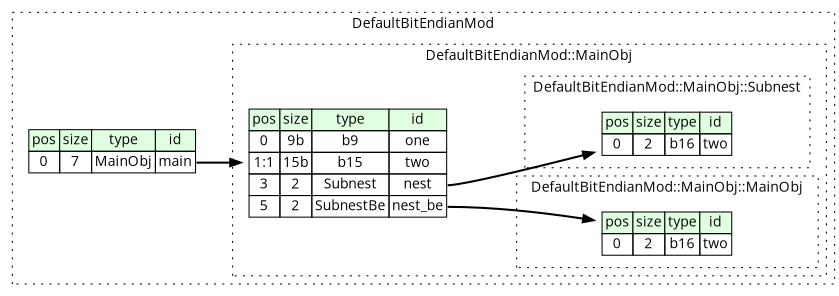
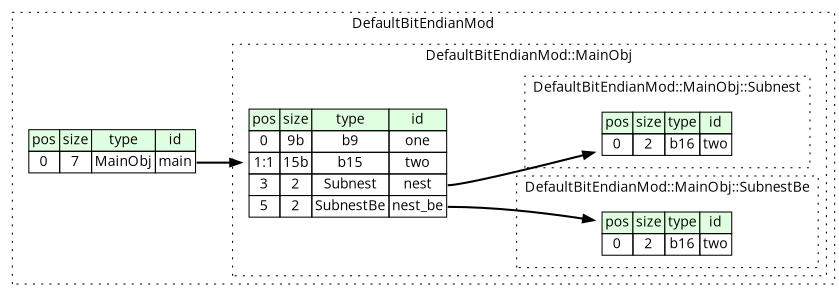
(667, 188) -> (667, 188)
